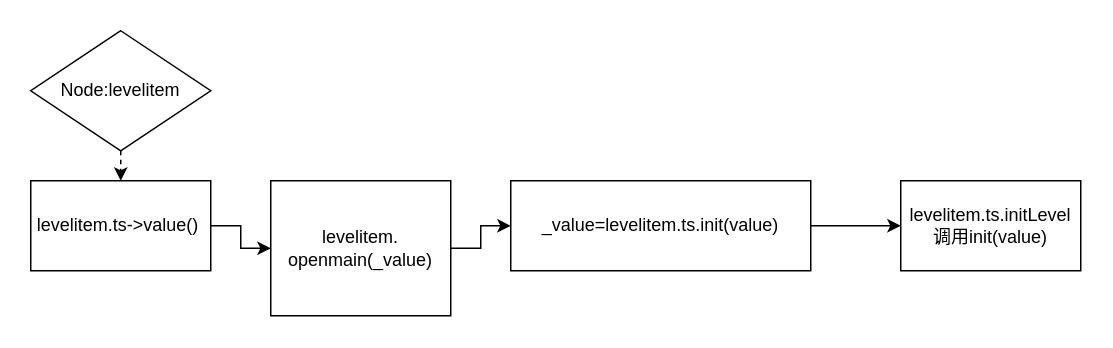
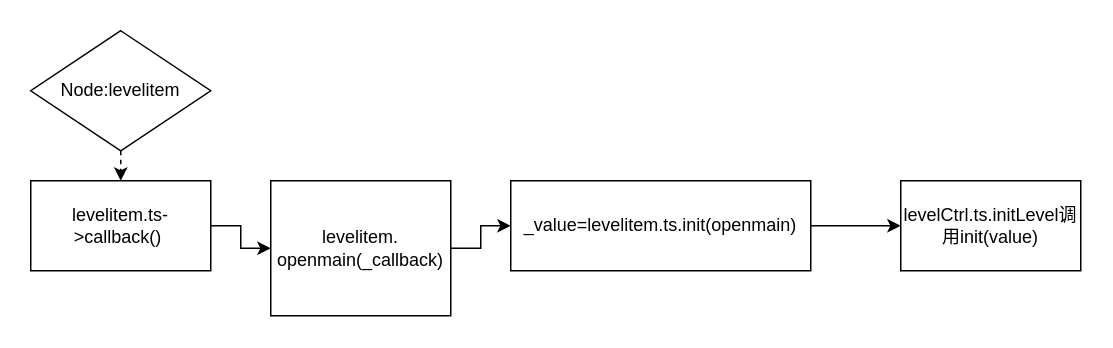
(121, 226) -> (121, 226)
(661, 226) -> (661, 226)
(991, 226) -> (991, 226)
(361, 248) -> (361, 248)
